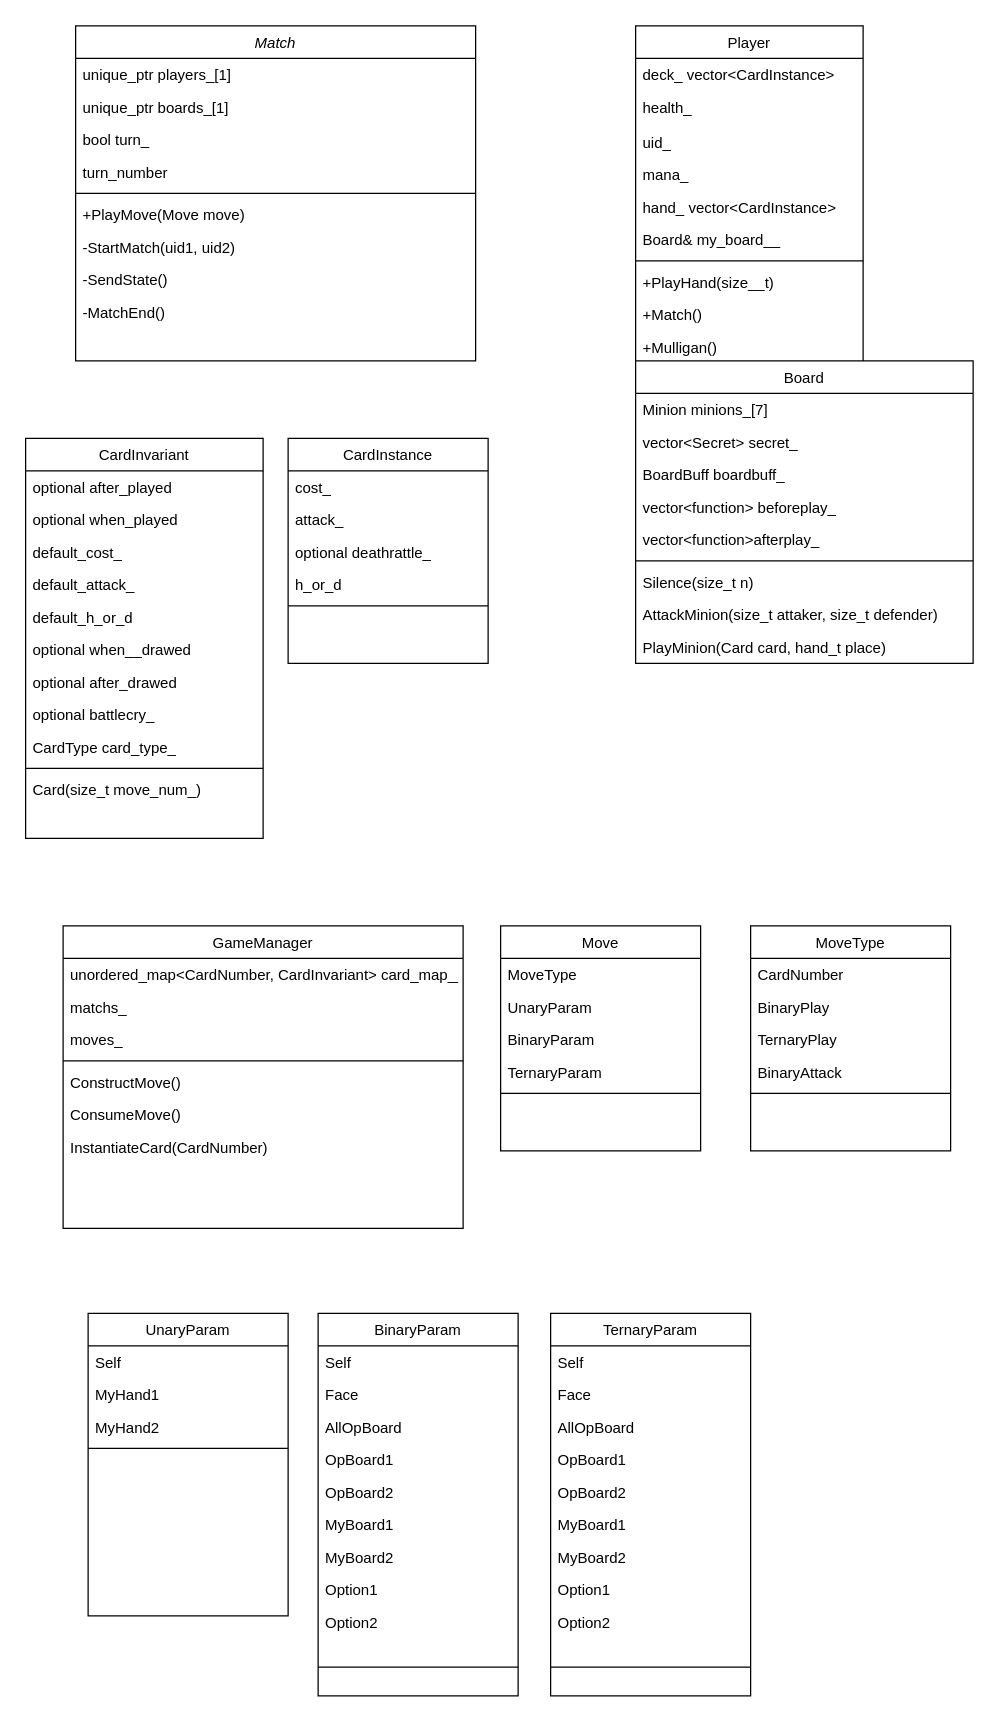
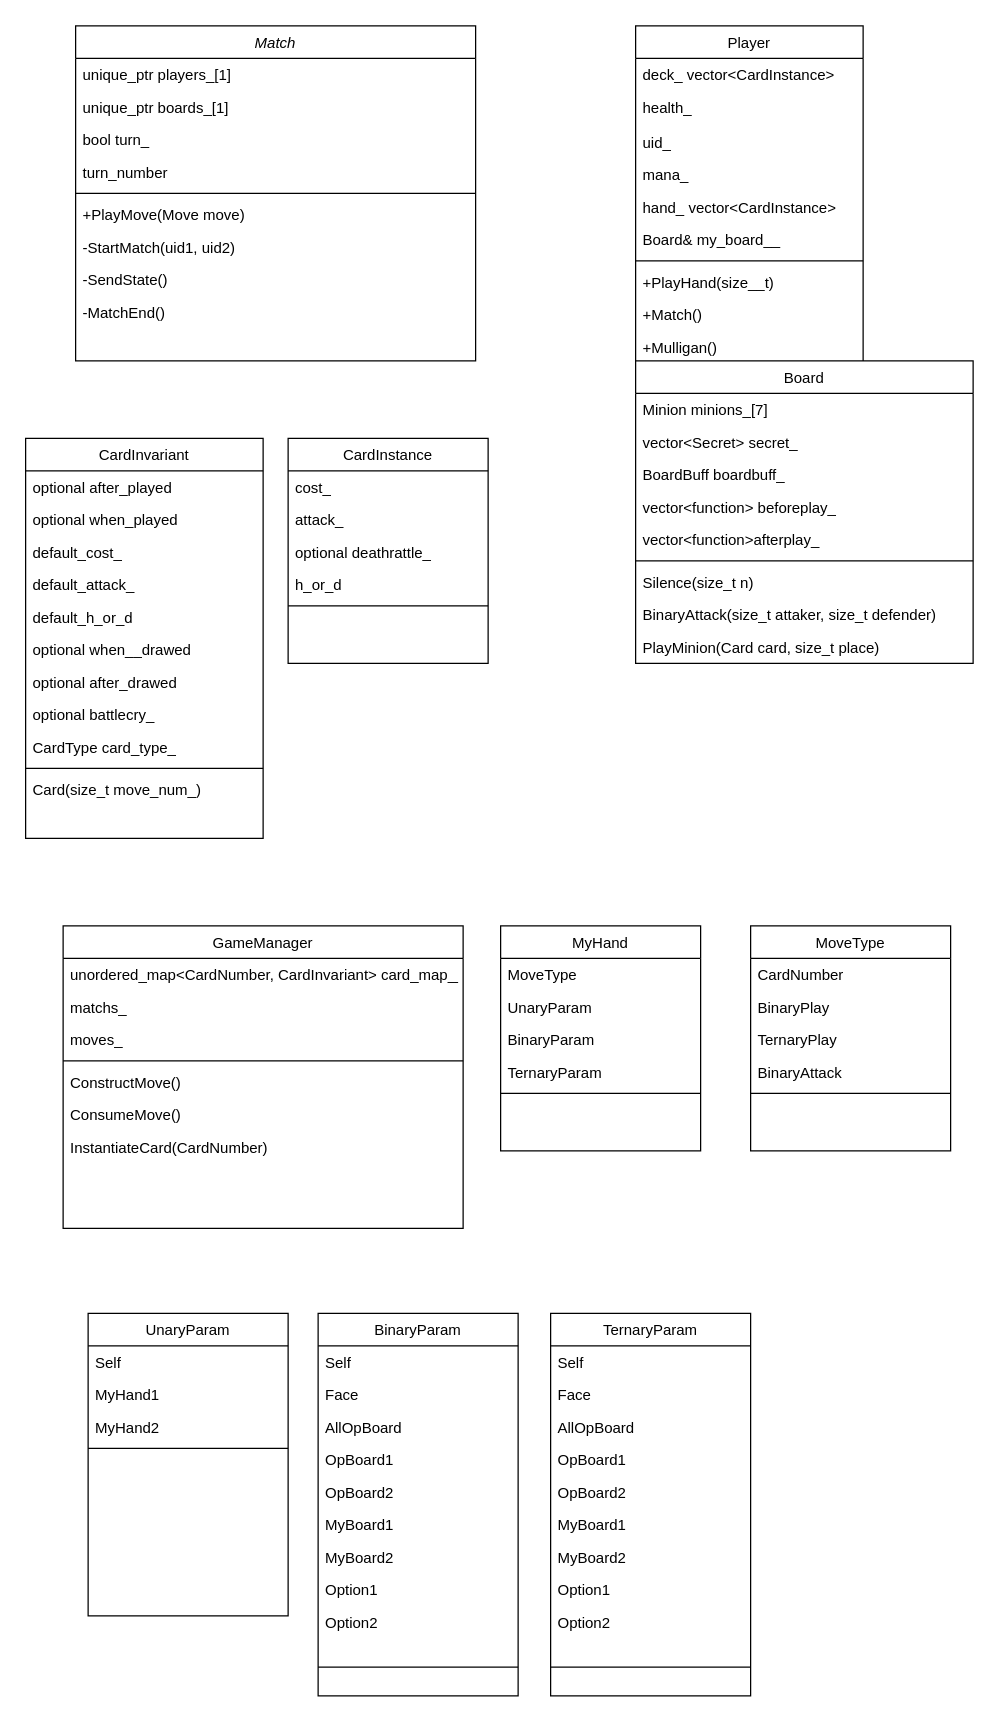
(816, 615) -> (818, 615)
(774, 648) -> (772, 648)
(600, 943) -> (600, 943)
